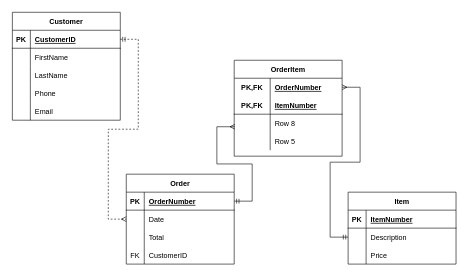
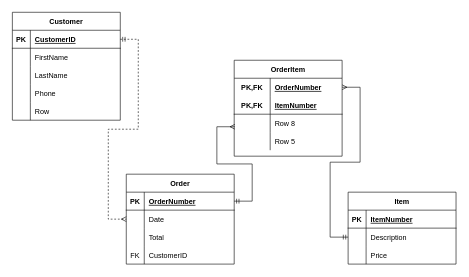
(43, 112) -> (41, 112)
